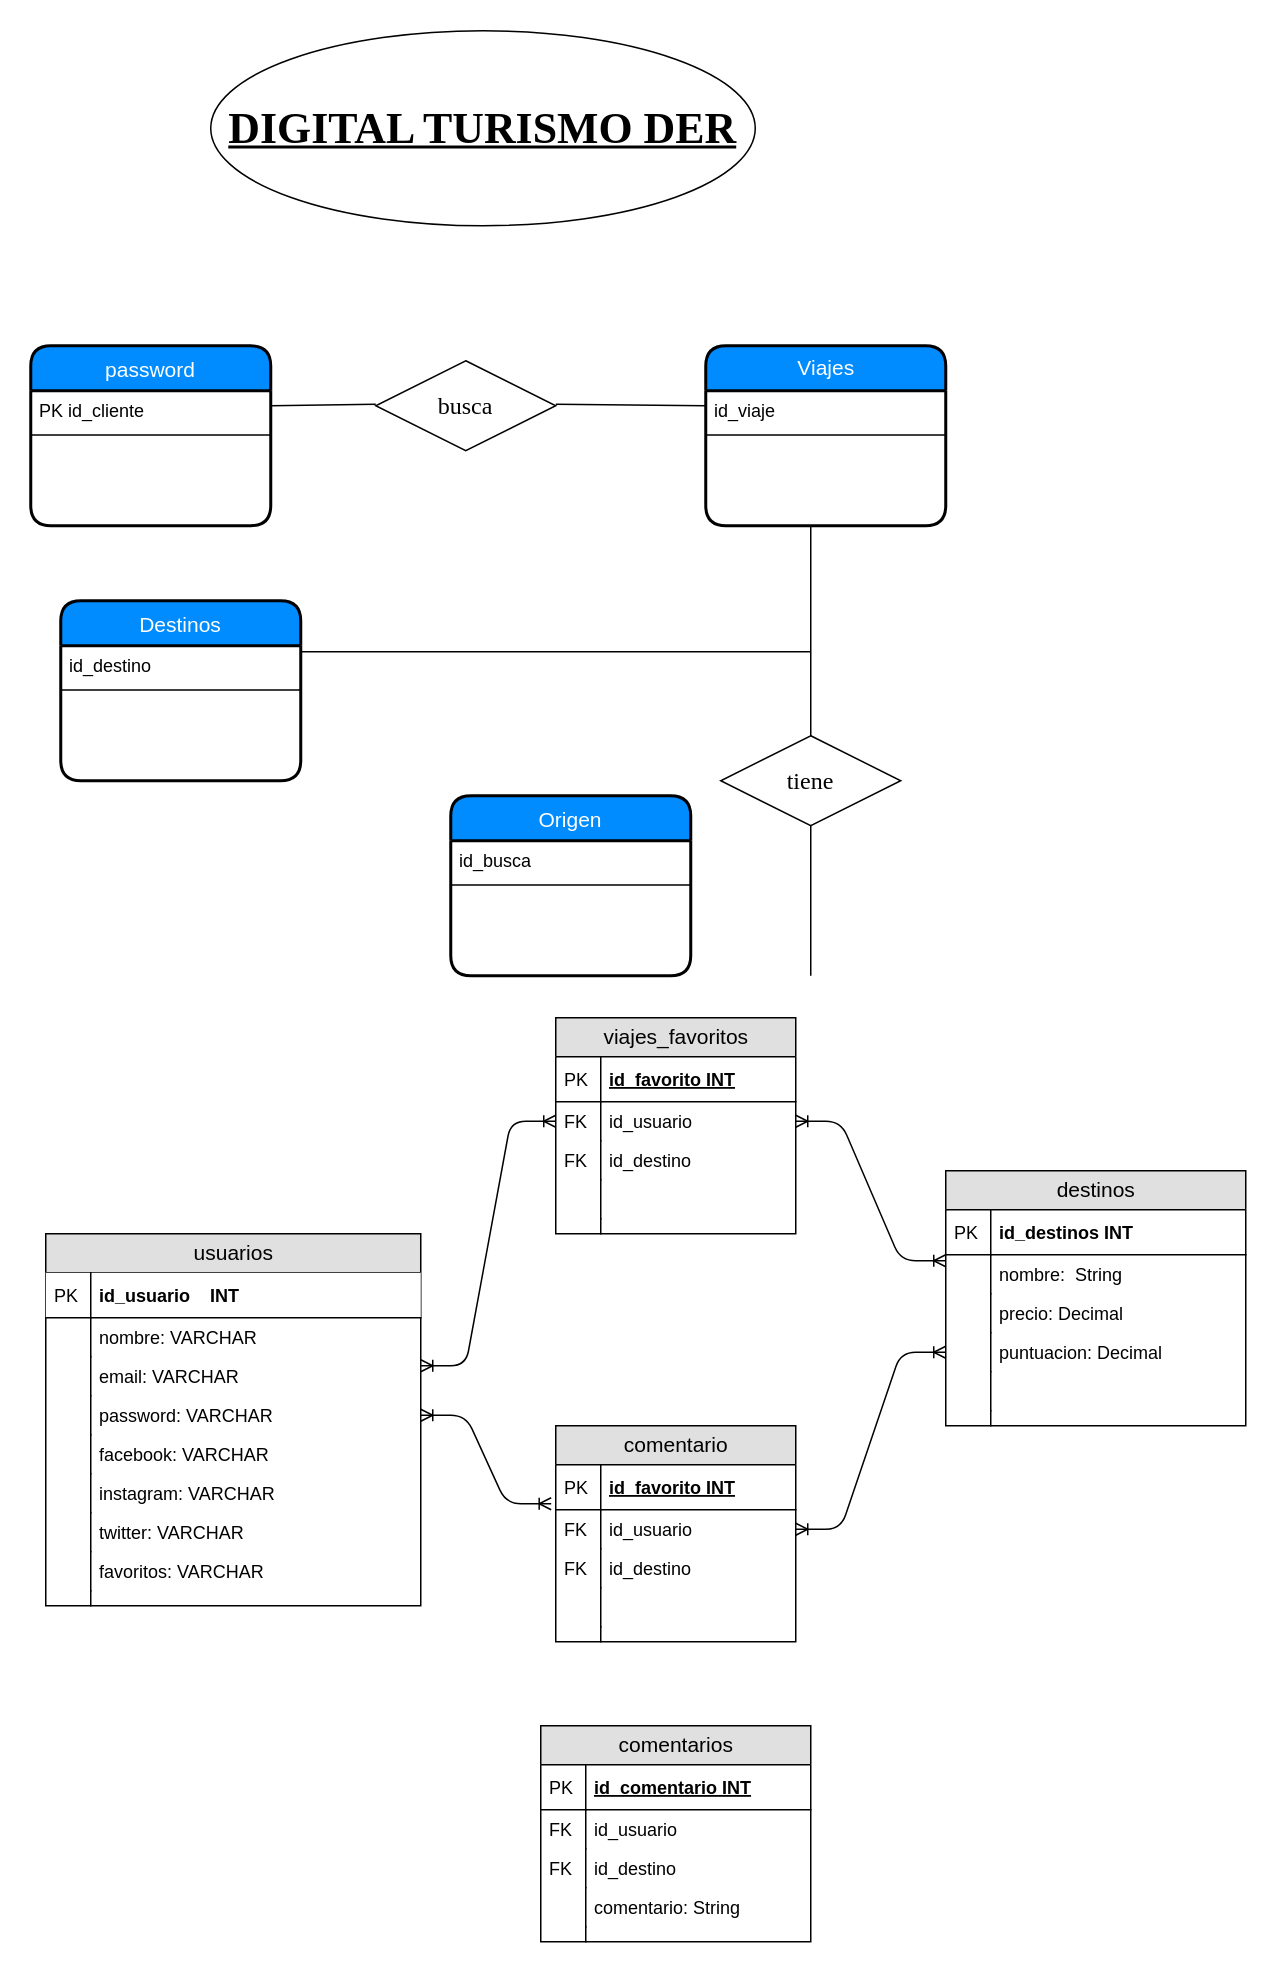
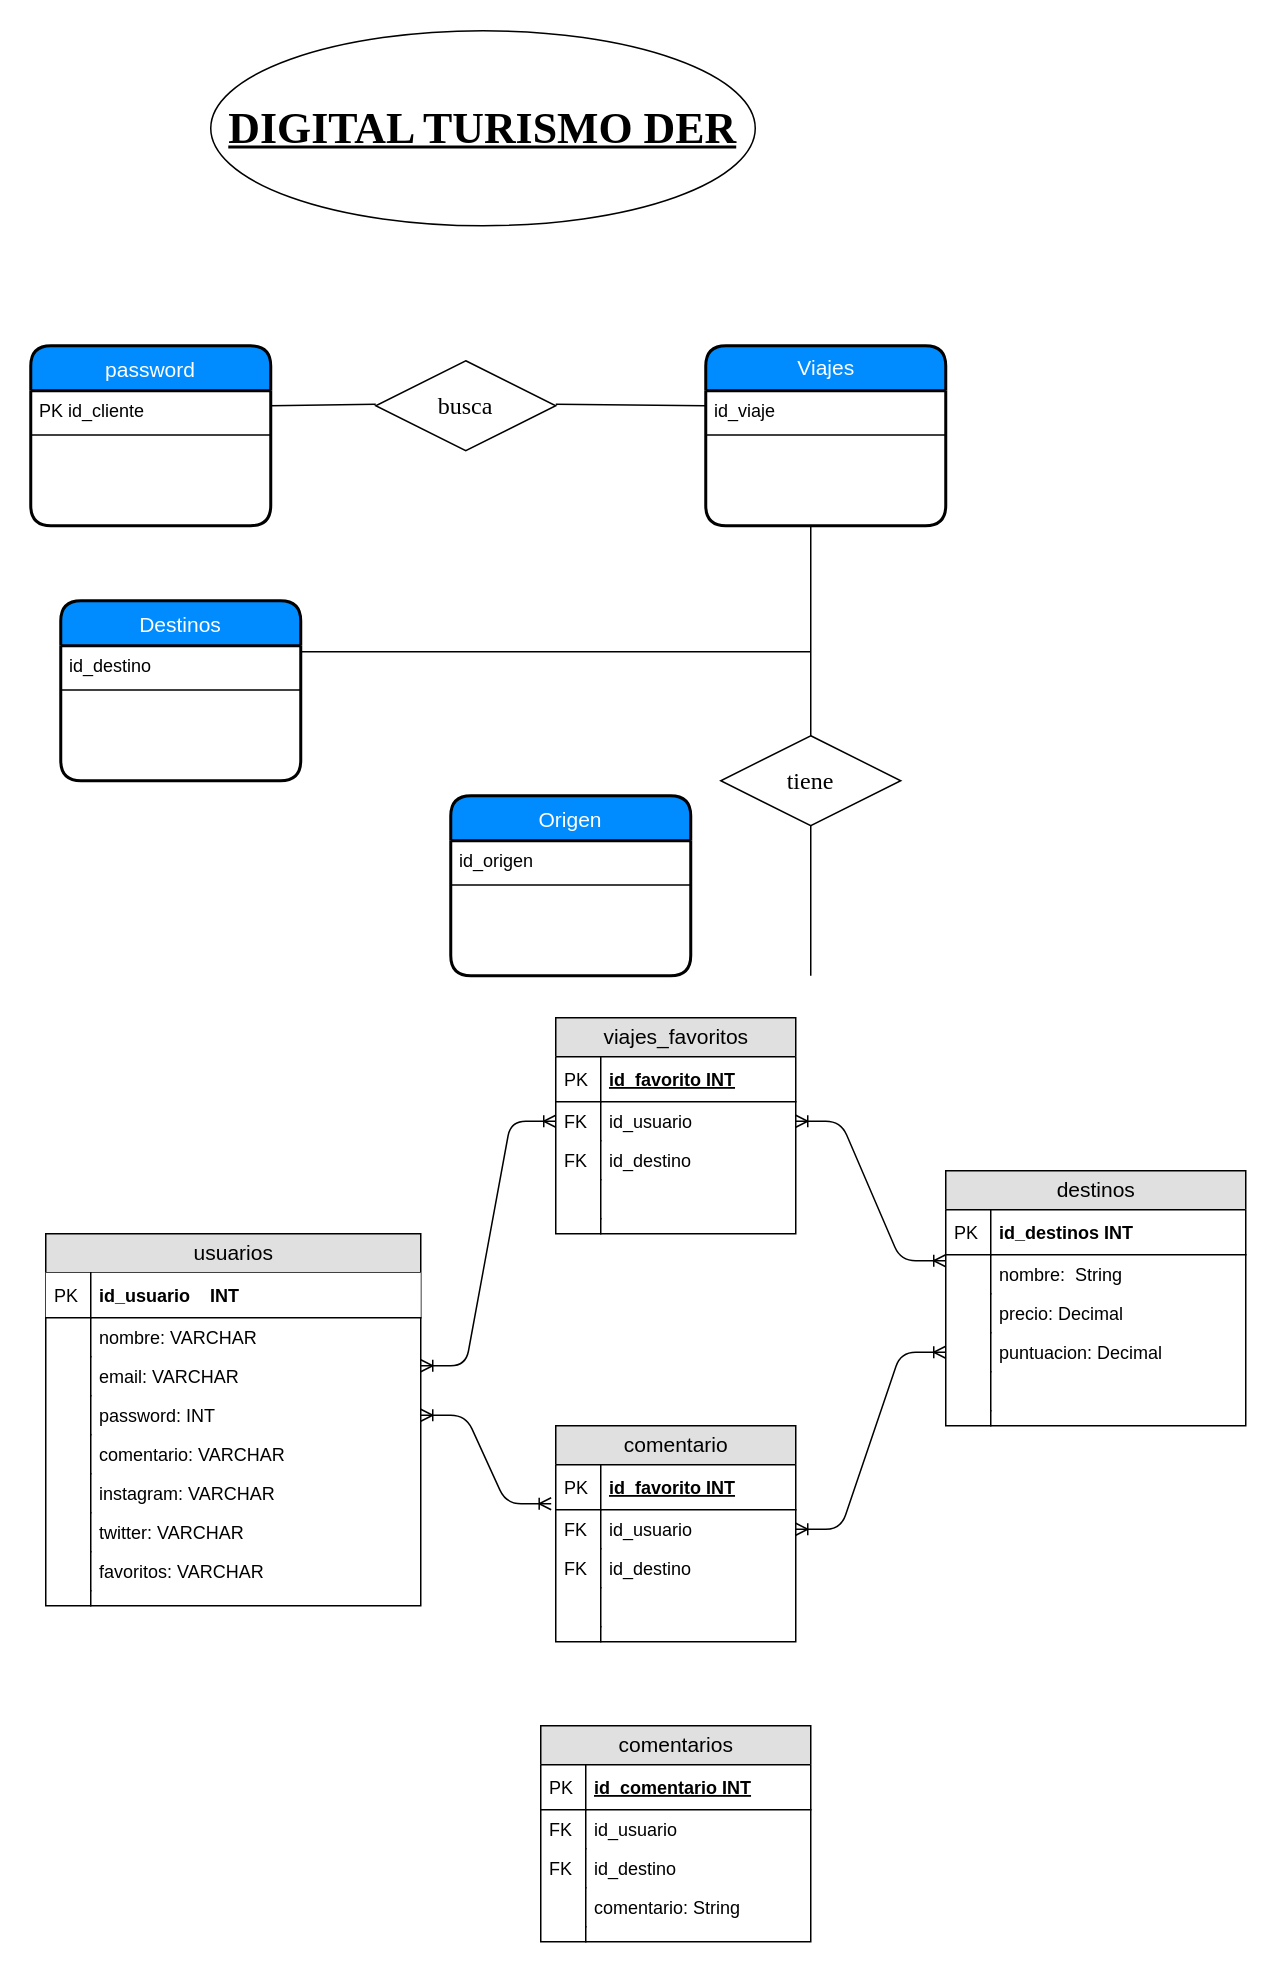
(497, 861) -> (500, 861)
(180, 1416) -> (160, 1416)
(180, 1455) -> (188, 1455)
